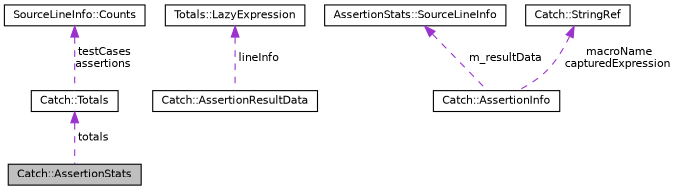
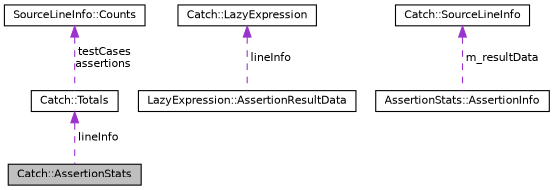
(235, 15) -> (247, 15)
(415, 15) -> (463, 15)
(578, 15) -> none
(235, 101) -> (247, 101)
(497, 101) -> (463, 101)
(92, 138) -> (97, 138)
